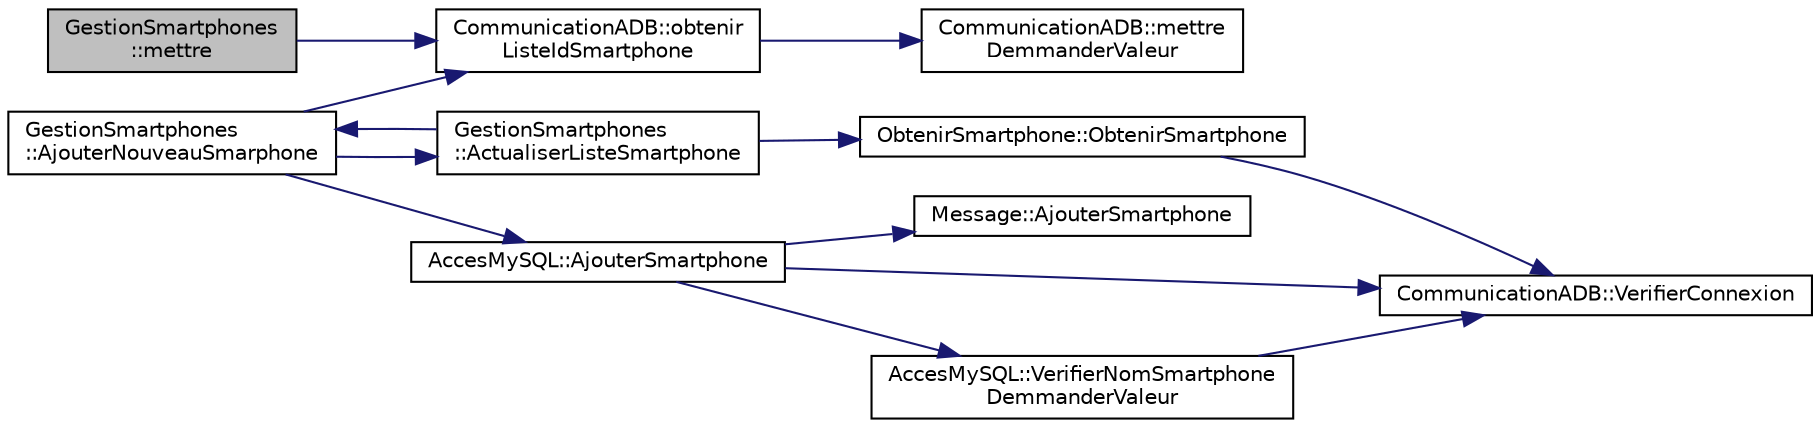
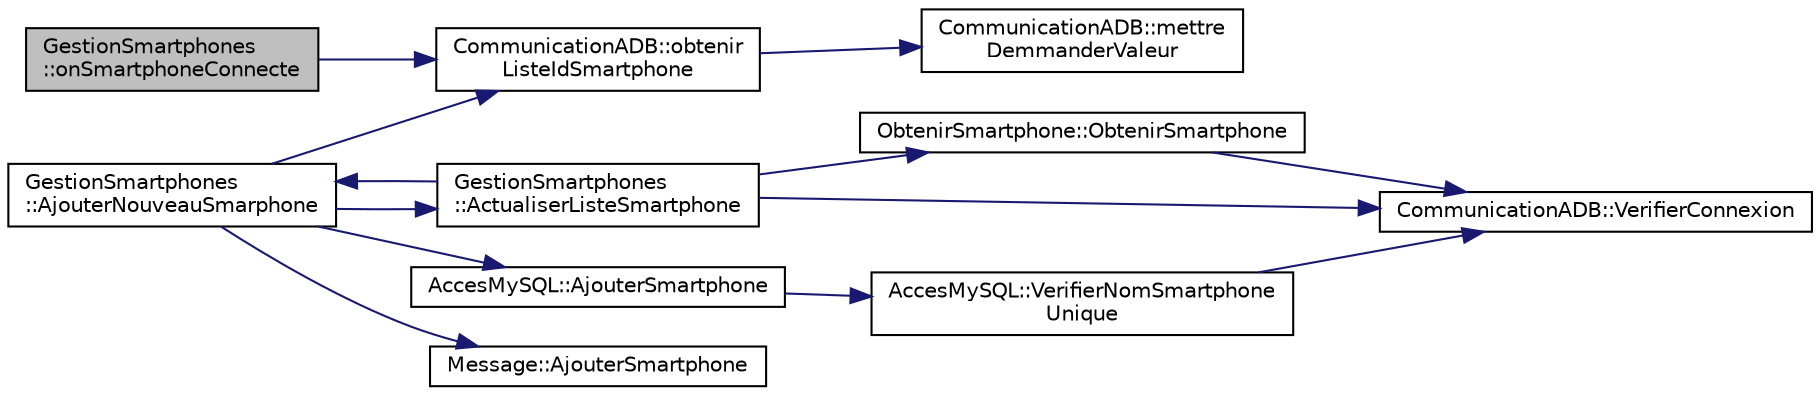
(172, 41) -> (172, 59)
(839, 239) -> (335, 293)
(1072, 278) -> (1059, 203)
(1082, 387) -> (1082, 304)
